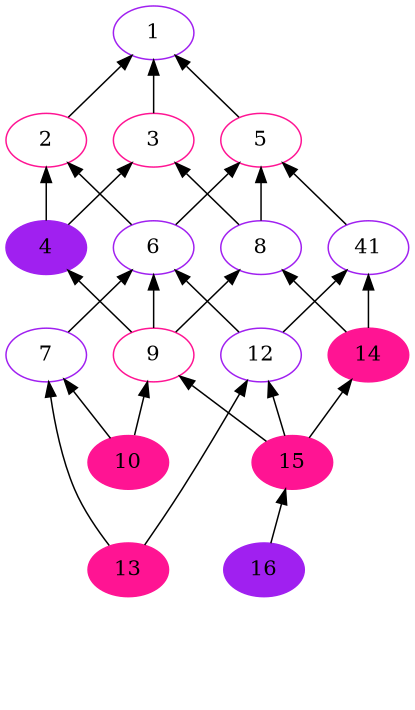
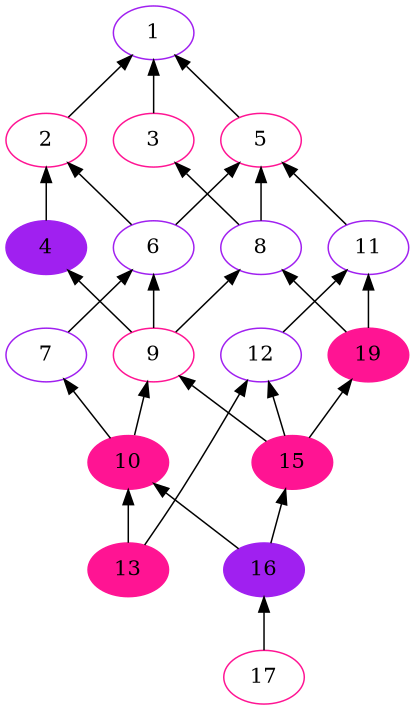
(93, 200) -> none
(368, 248) -> (368, 248)
(214, 308) -> none
(368, 355) -> (368, 355)
(69, 476) -> (128, 524)
none -> (202, 521)
none -> (264, 677)
